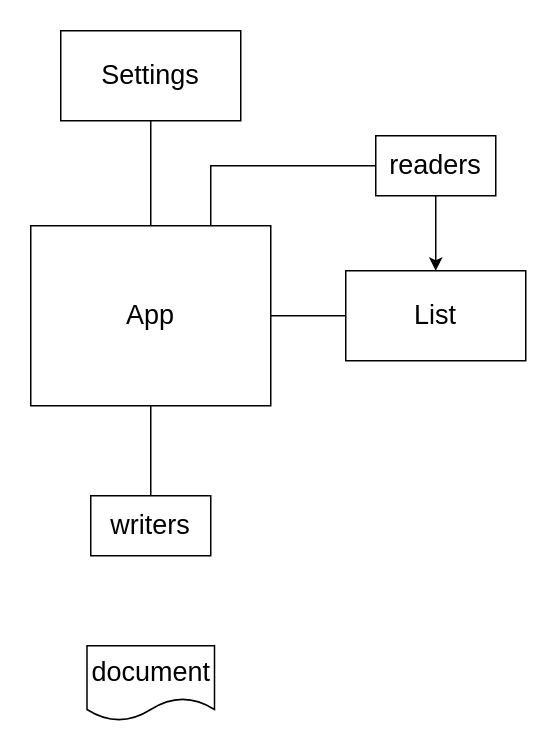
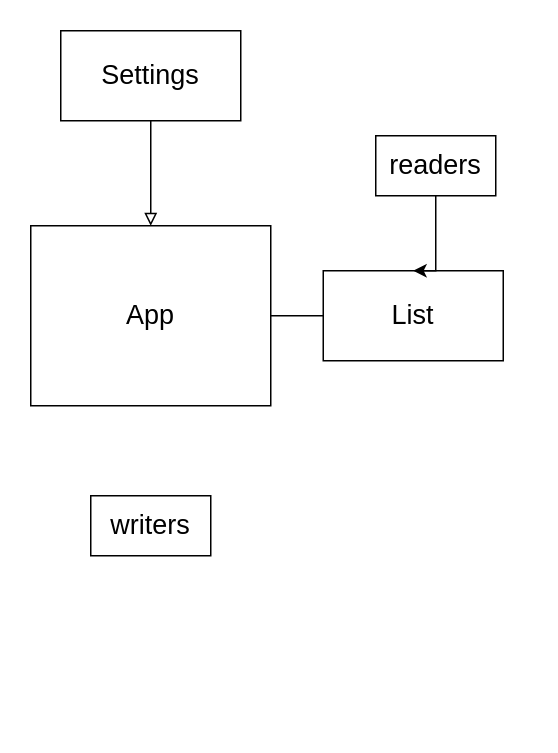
(263, 166) -> none
(151, 217) -> (151, 212)
(436, 316) -> (413, 316)
(151, 451) -> none
(151, 683) -> none
